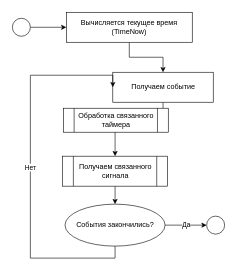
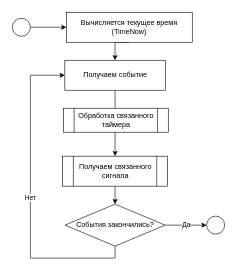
(163, 87) -> (115, 75)
(115, 225) -> (115, 225)
